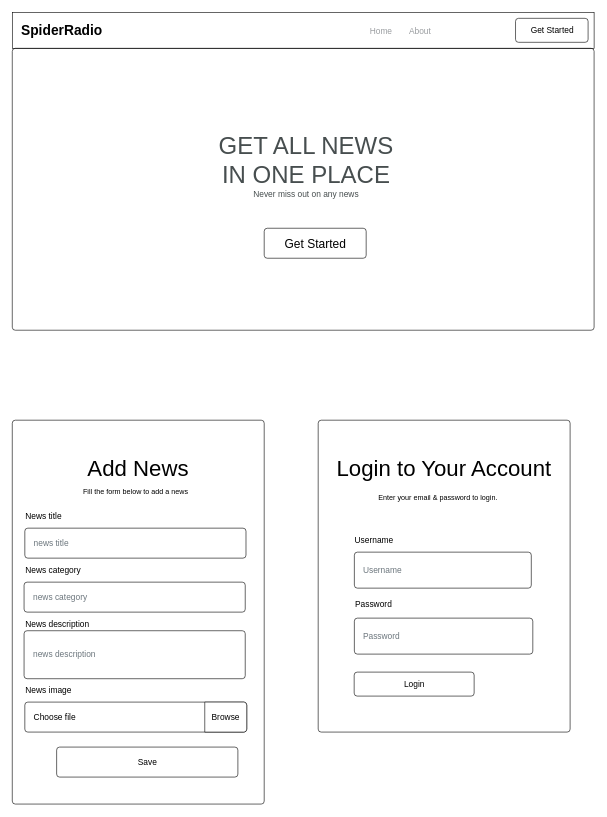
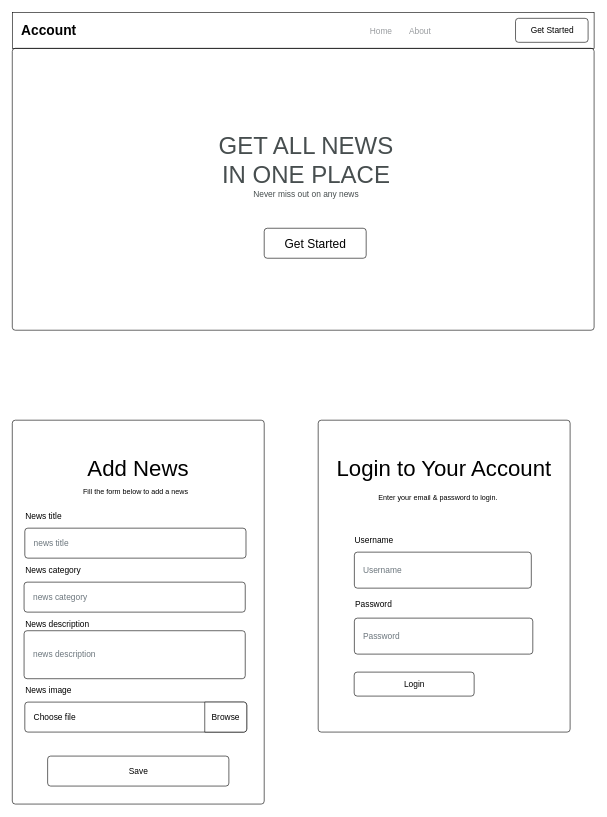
(48, 30) -> (40, 30)
(147, 762) -> (138, 771)
